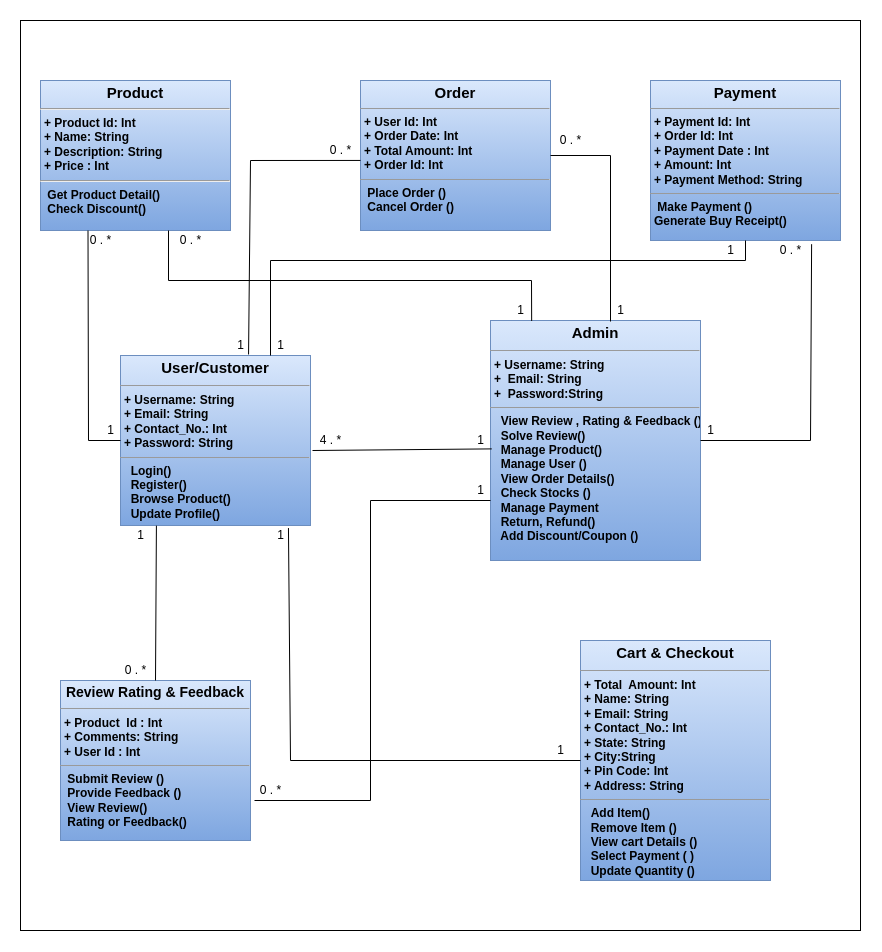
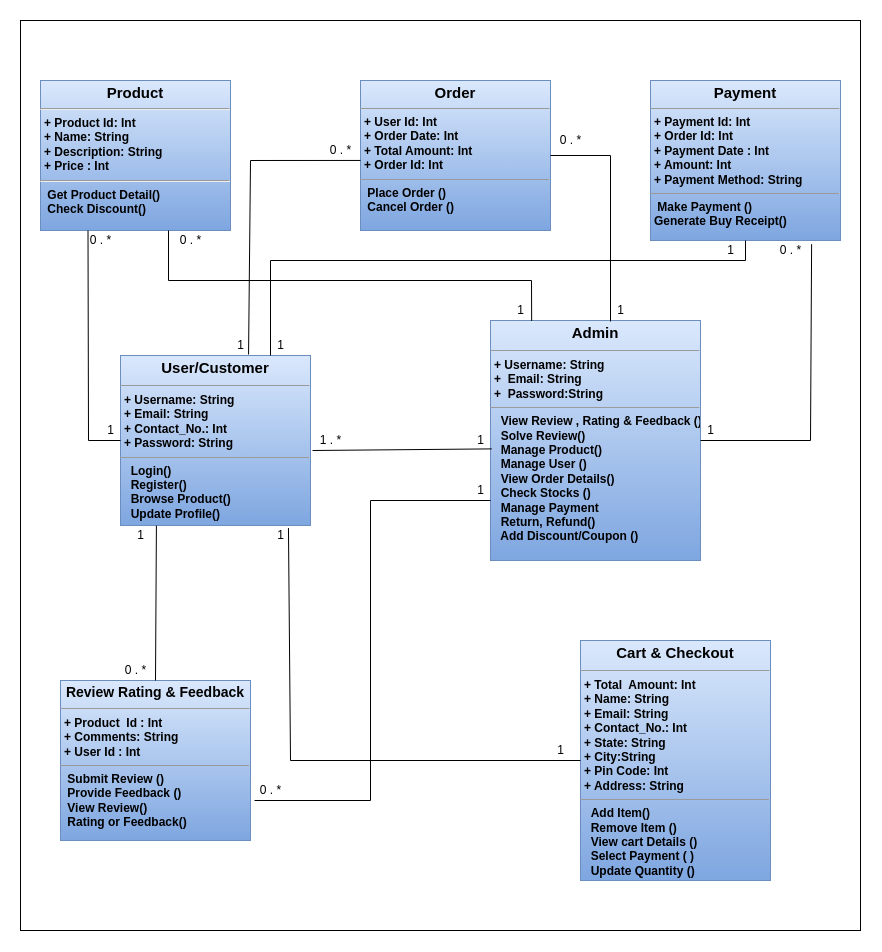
(331, 441) -> (331, 441)
